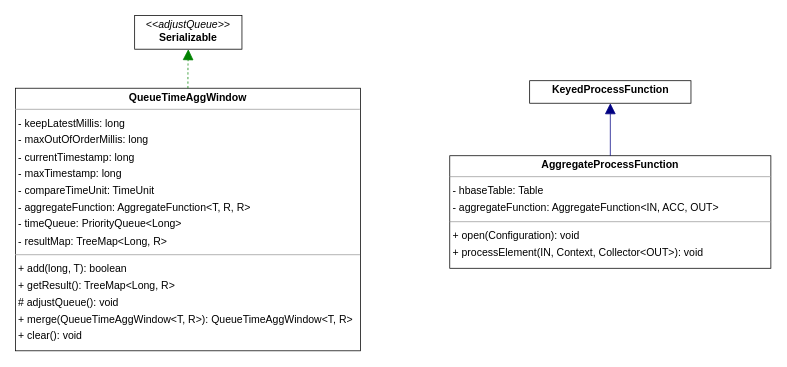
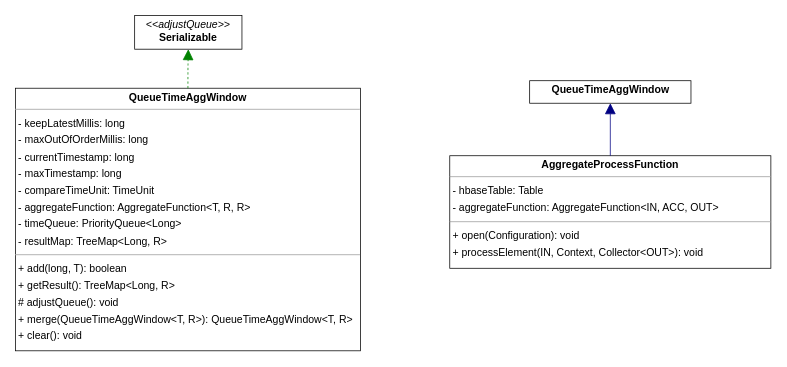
(587, 87) -> (580, 87)
